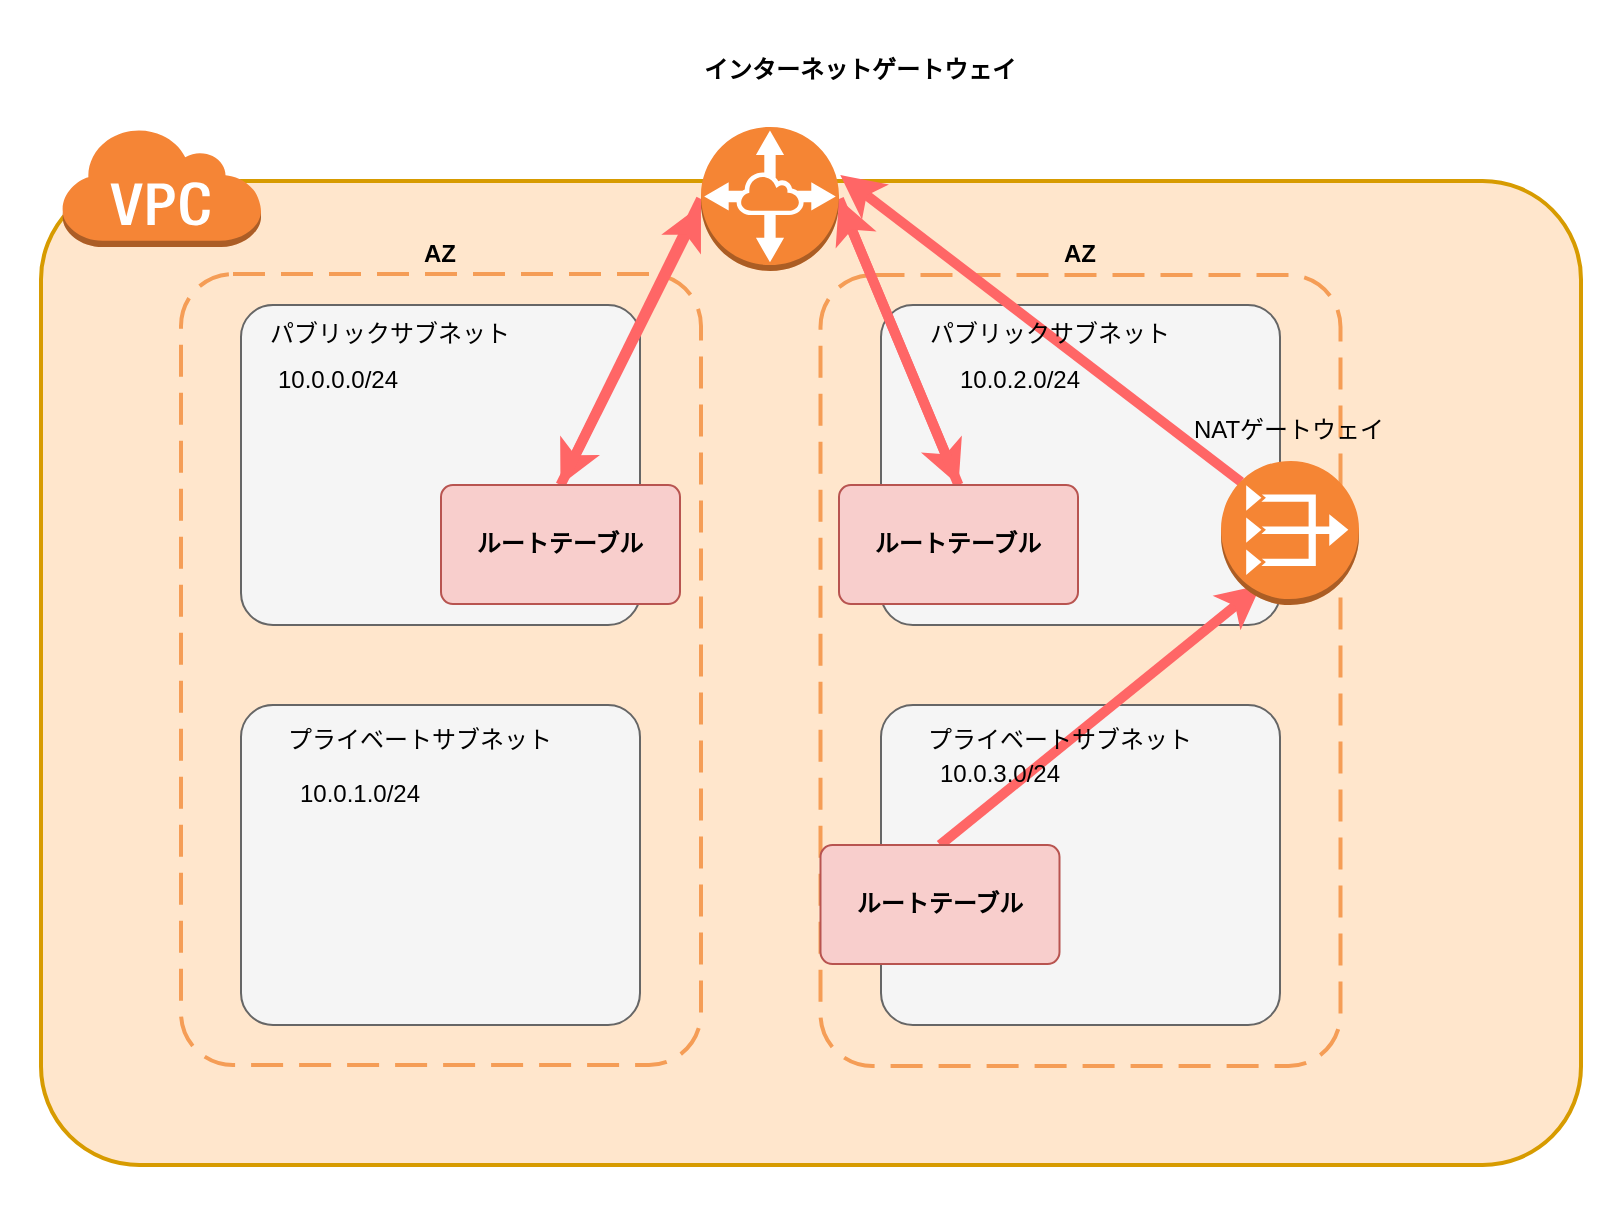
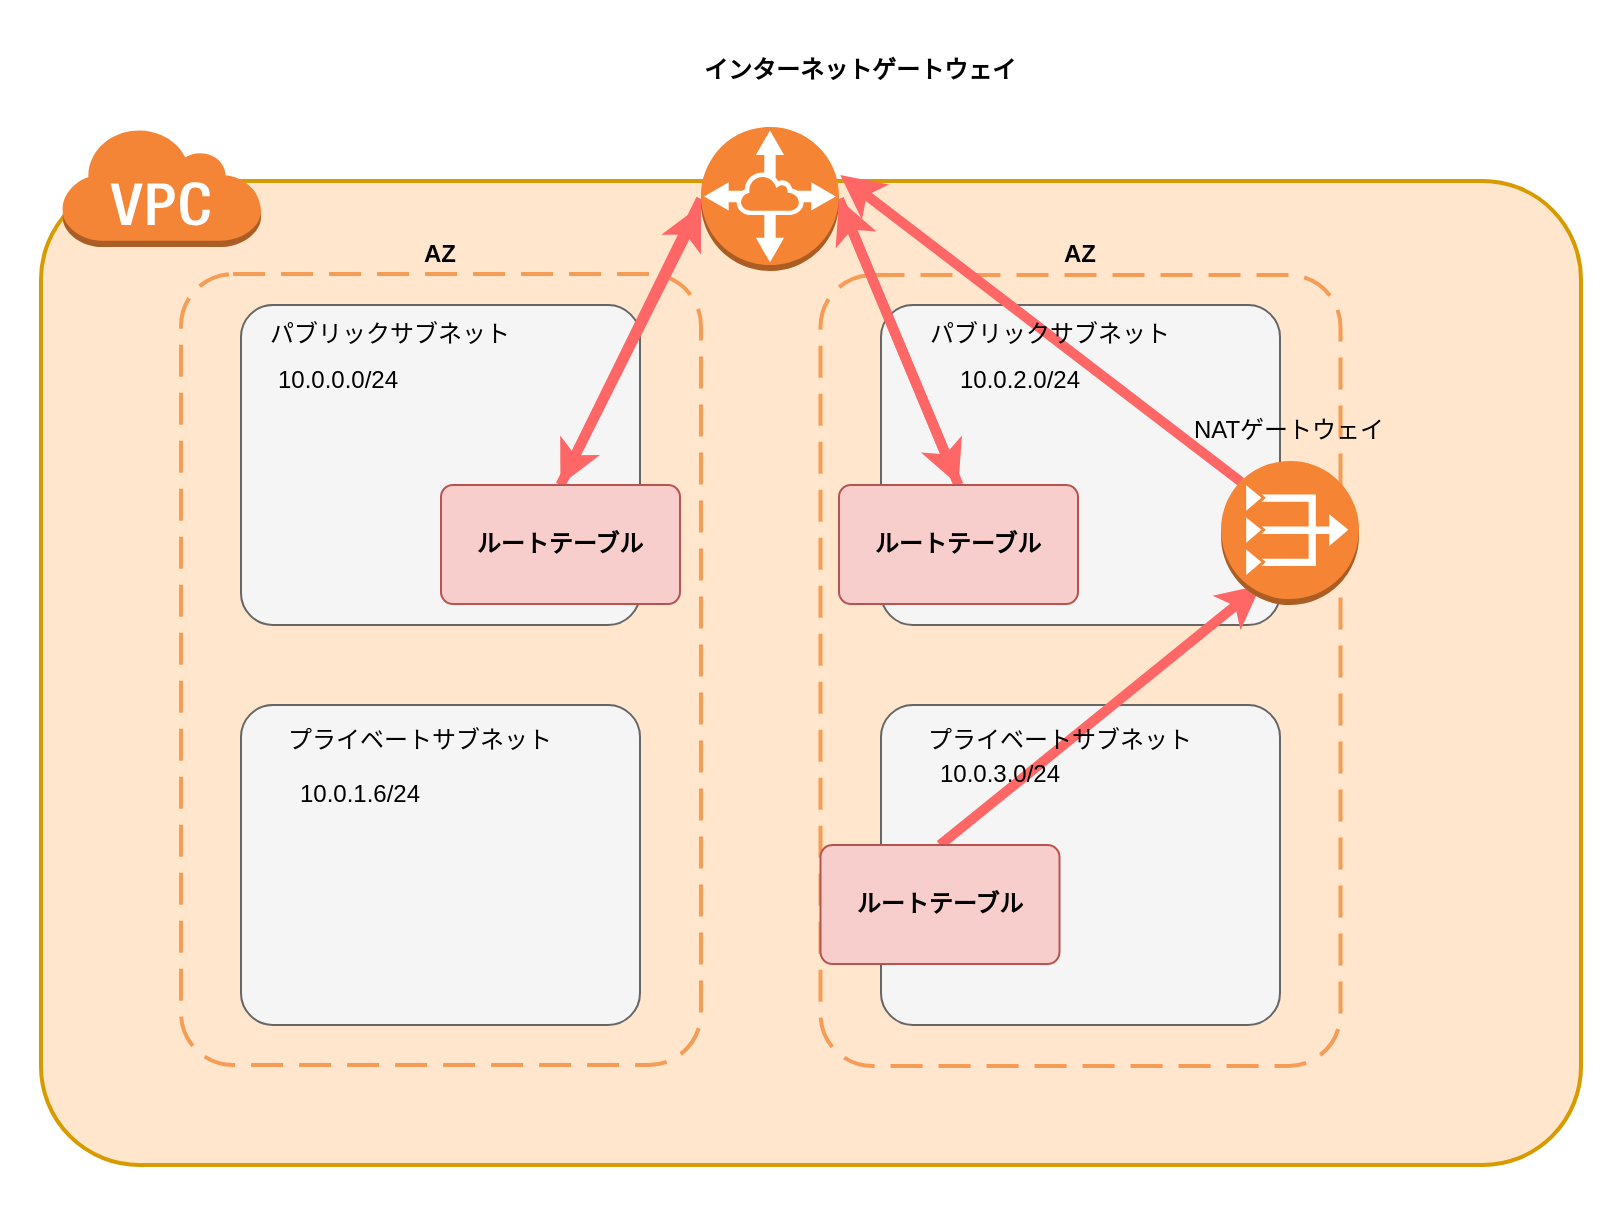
(361, 795) -> (361, 795)
